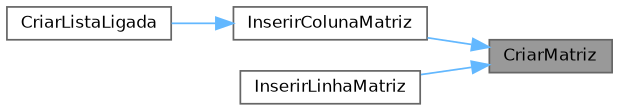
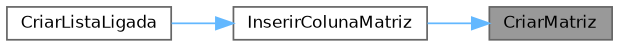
(330, 87) -> none
